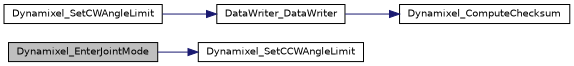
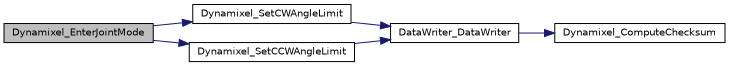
none -> (168, 24)
none -> (367, 42)
